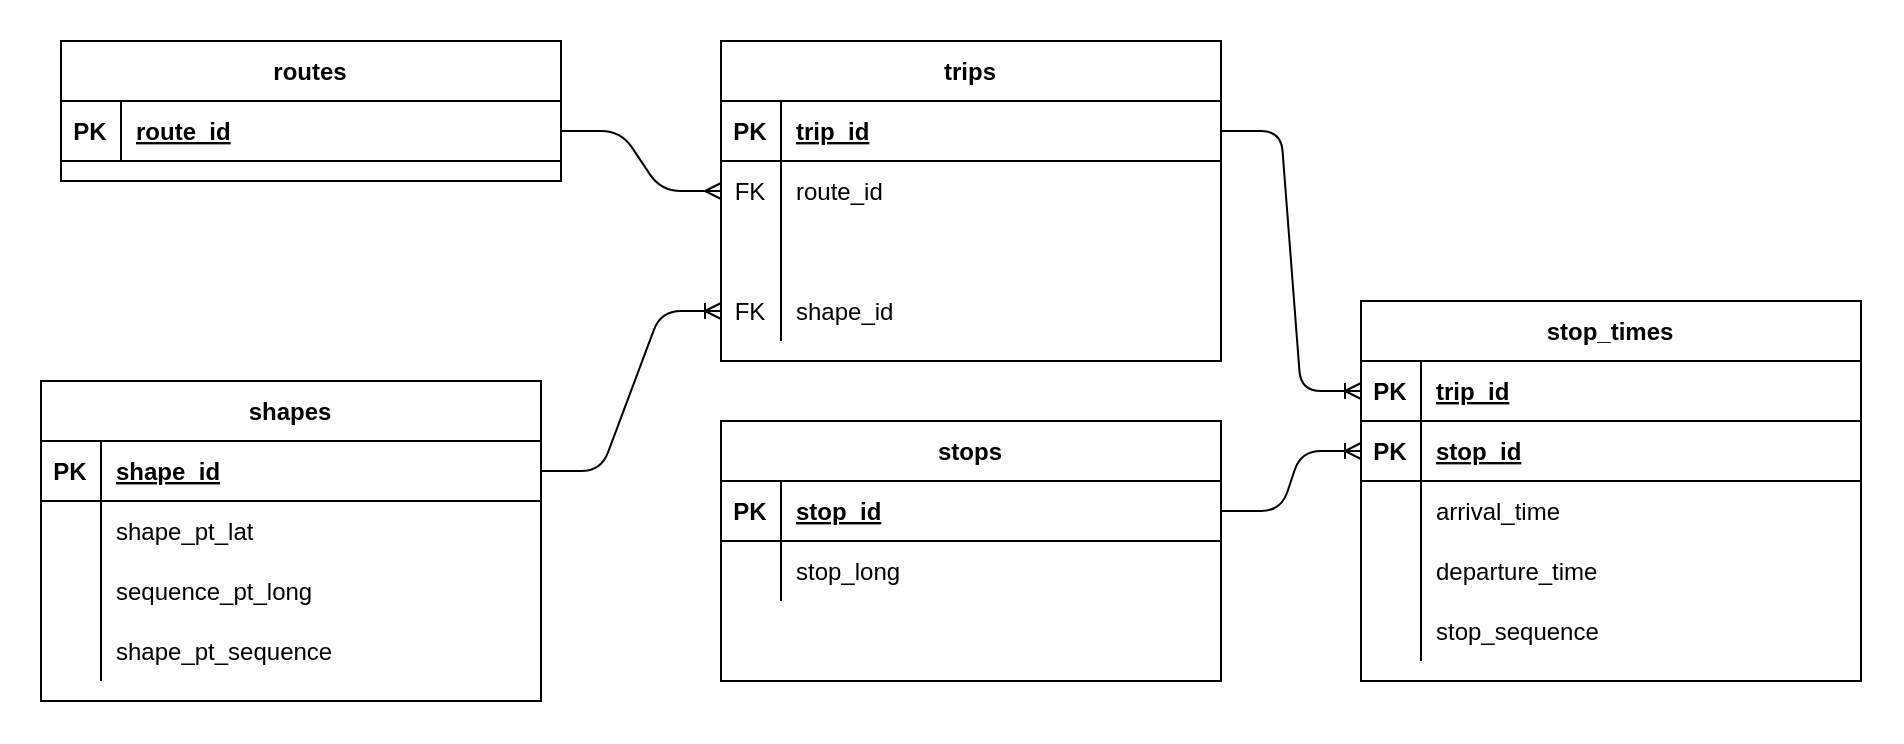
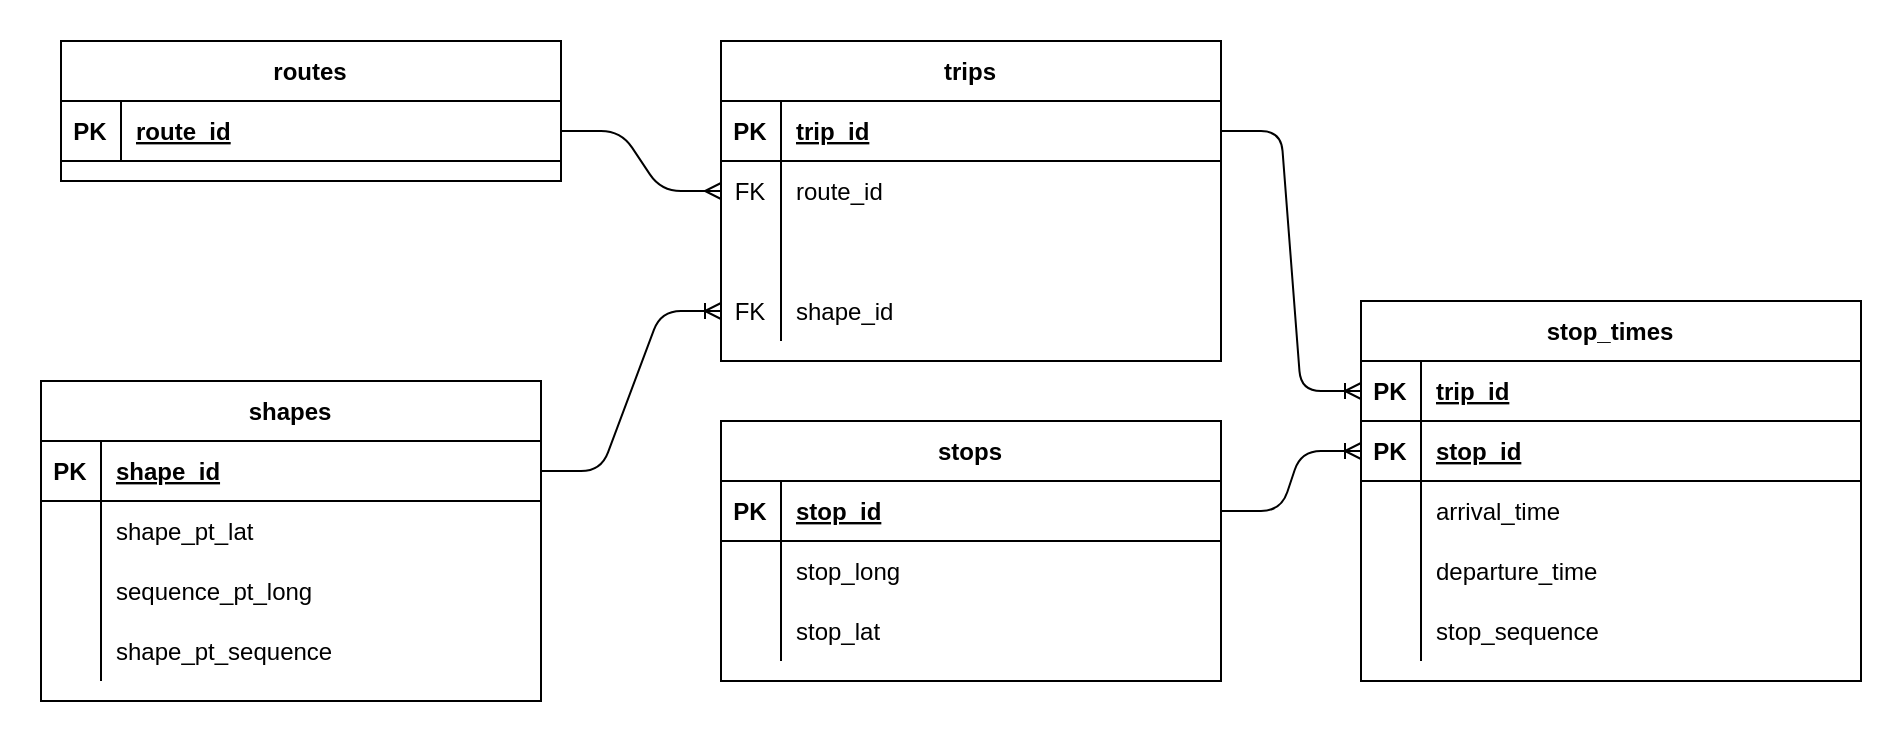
none -> (1001, 631)
